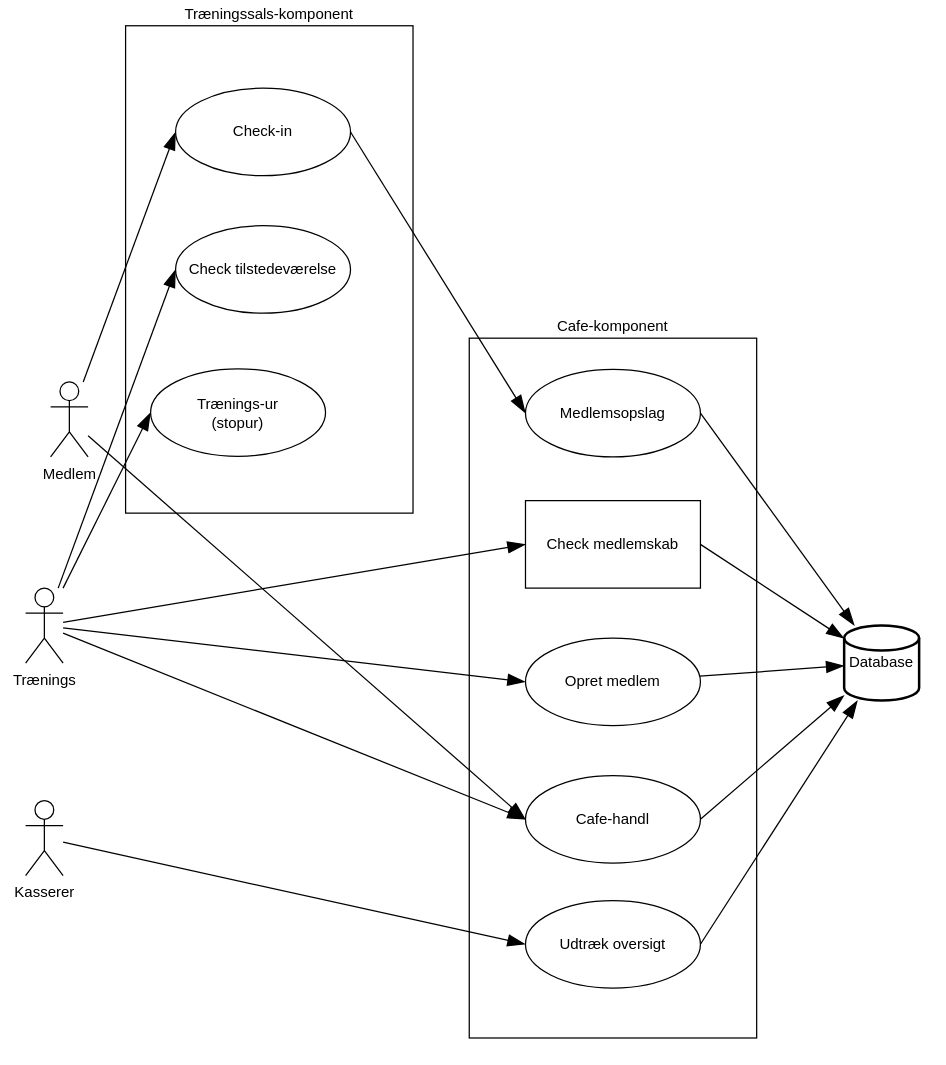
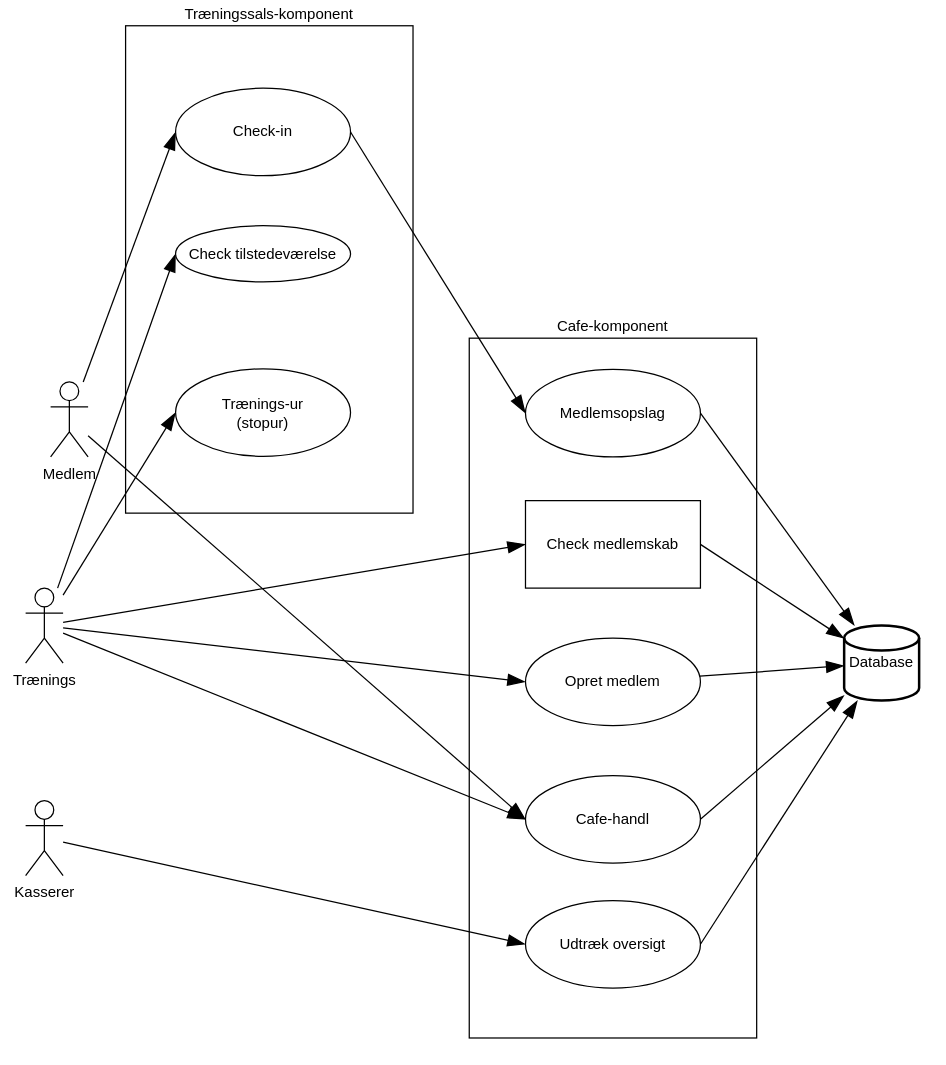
(263, 269) -> (263, 254)
(238, 413) -> (263, 413)
